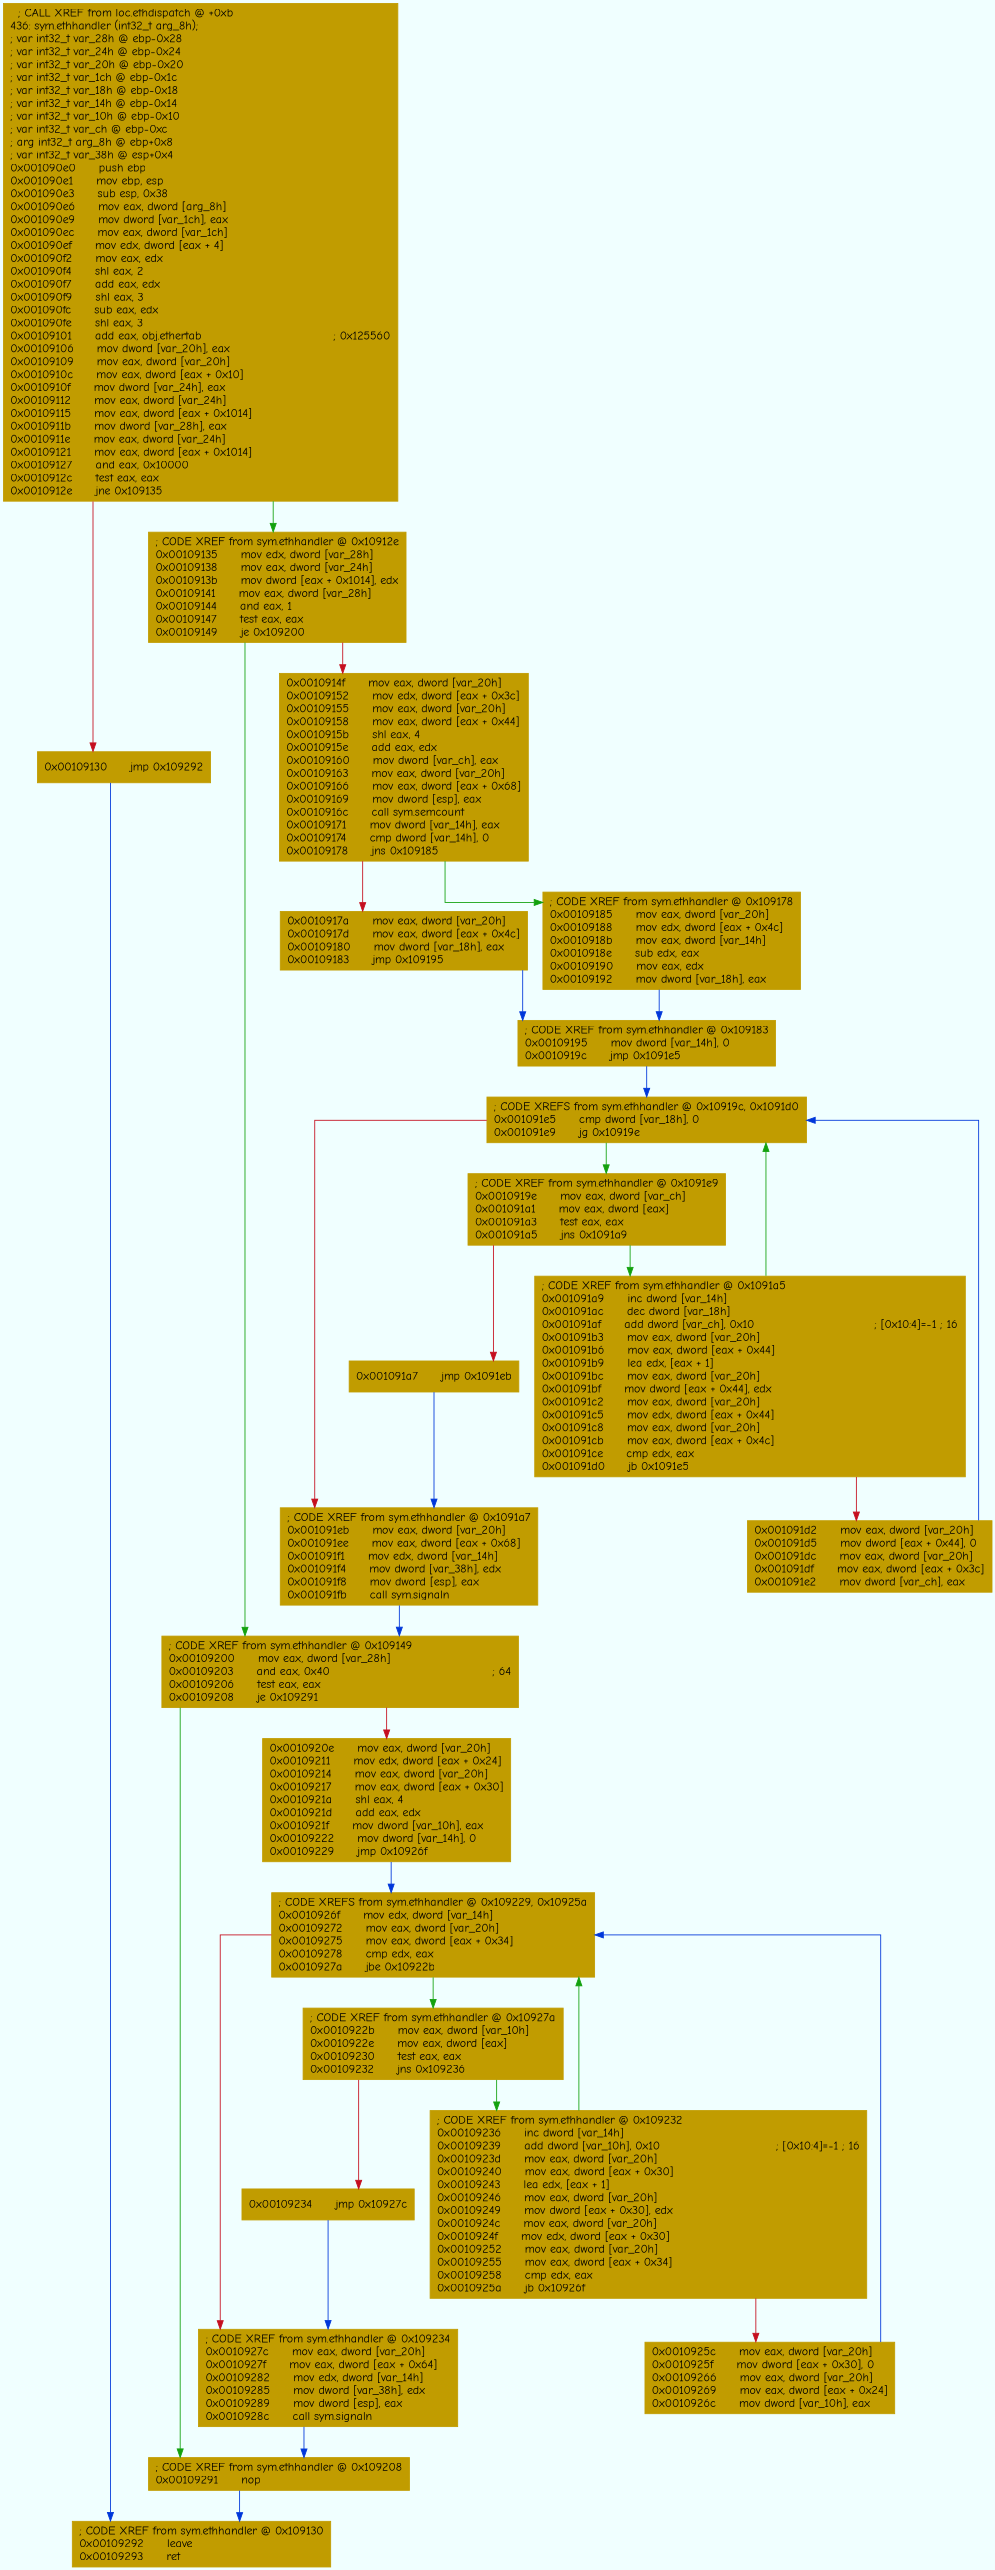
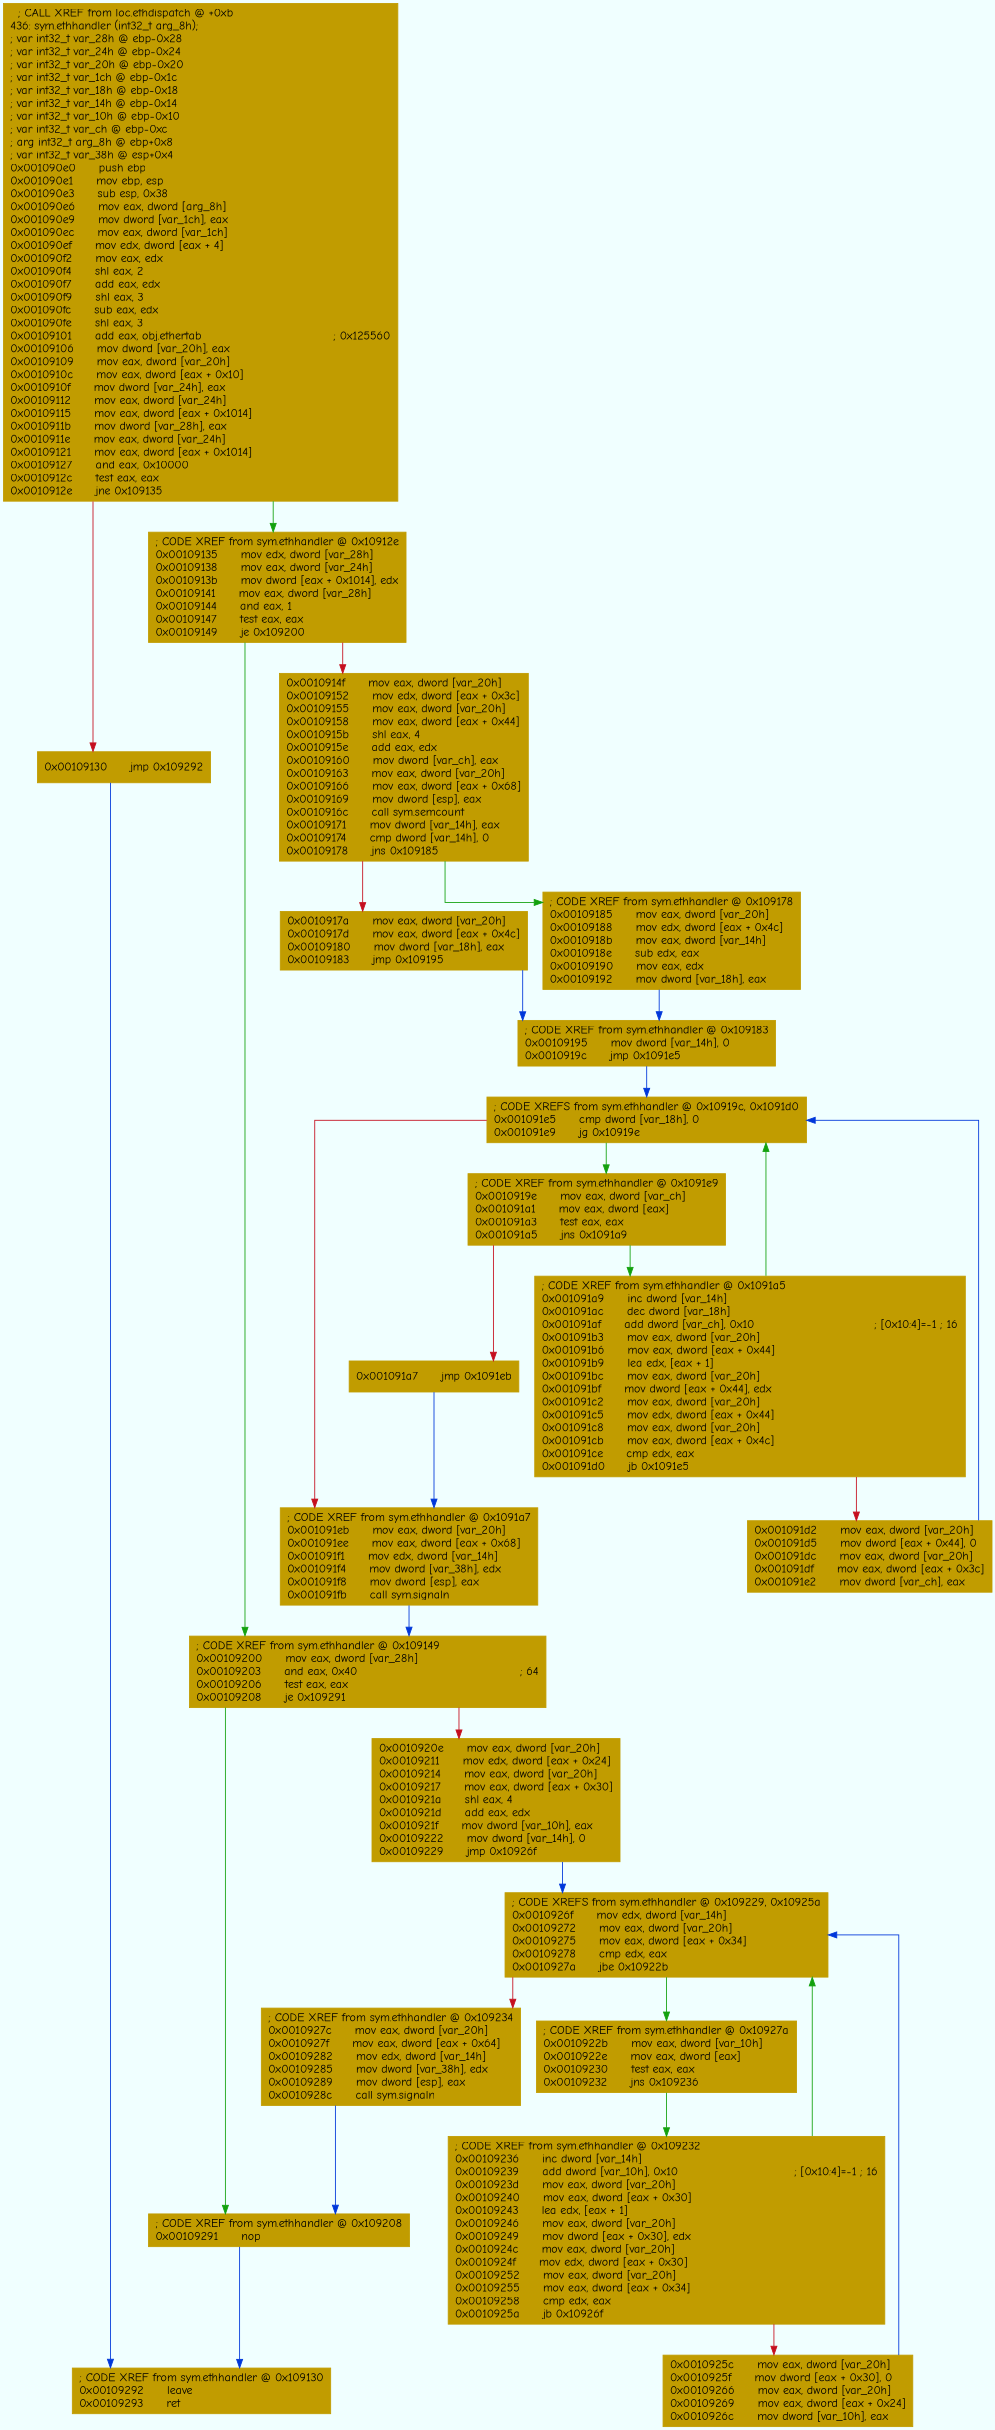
(328, 2204) -> none
